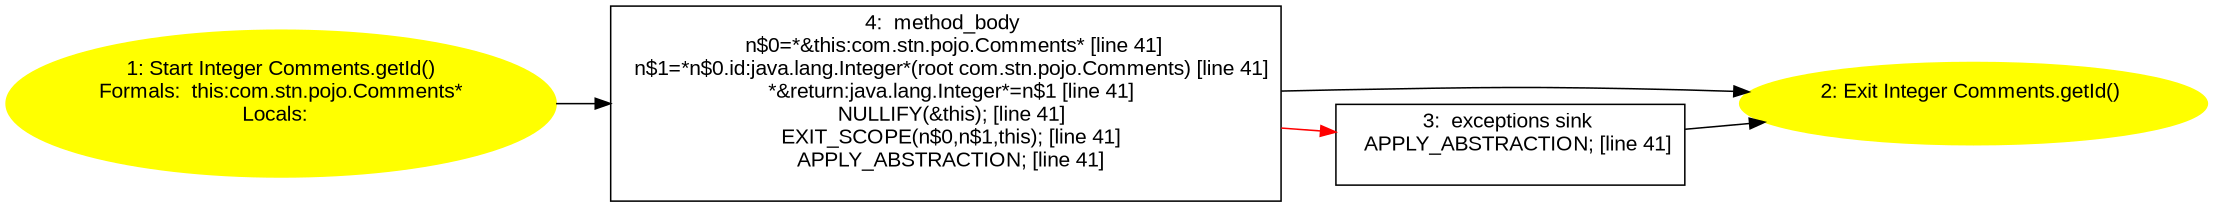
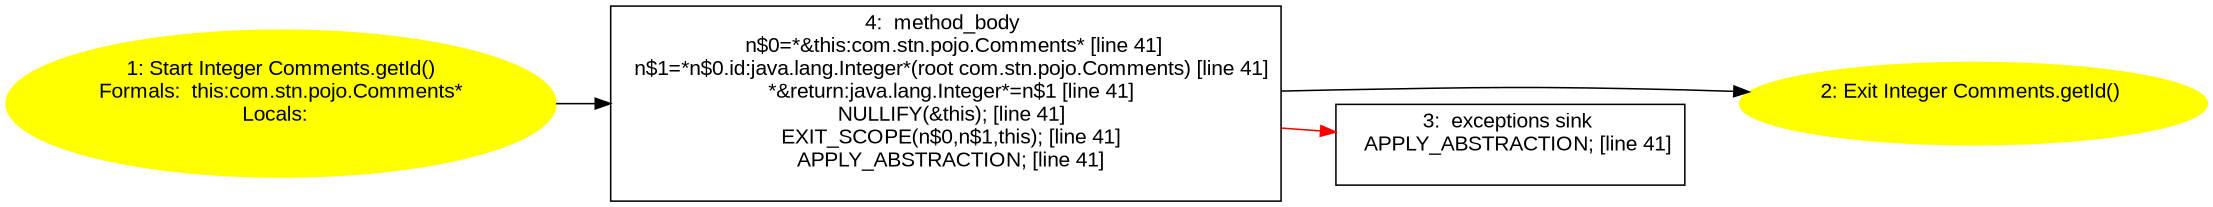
(1717, 126) -> none
